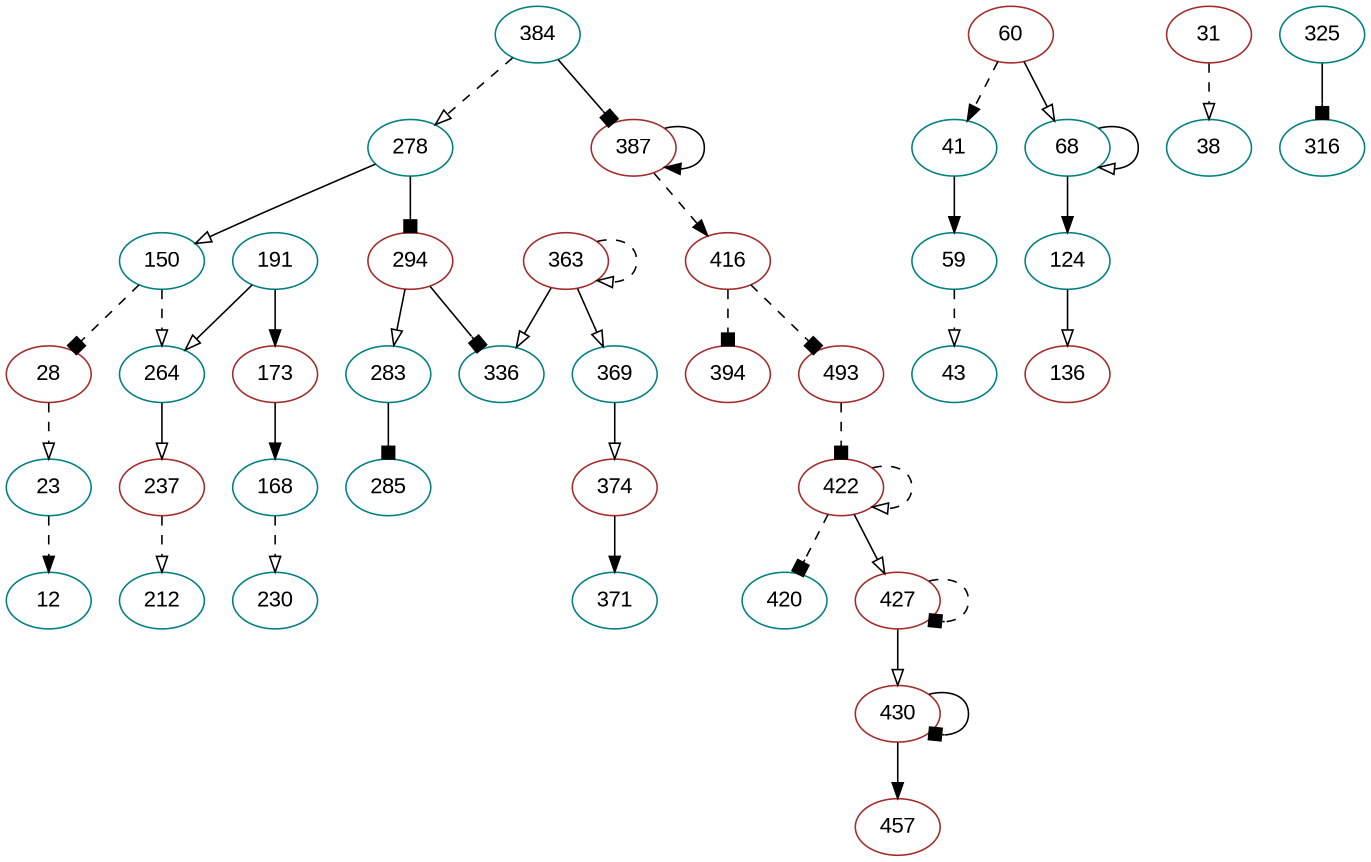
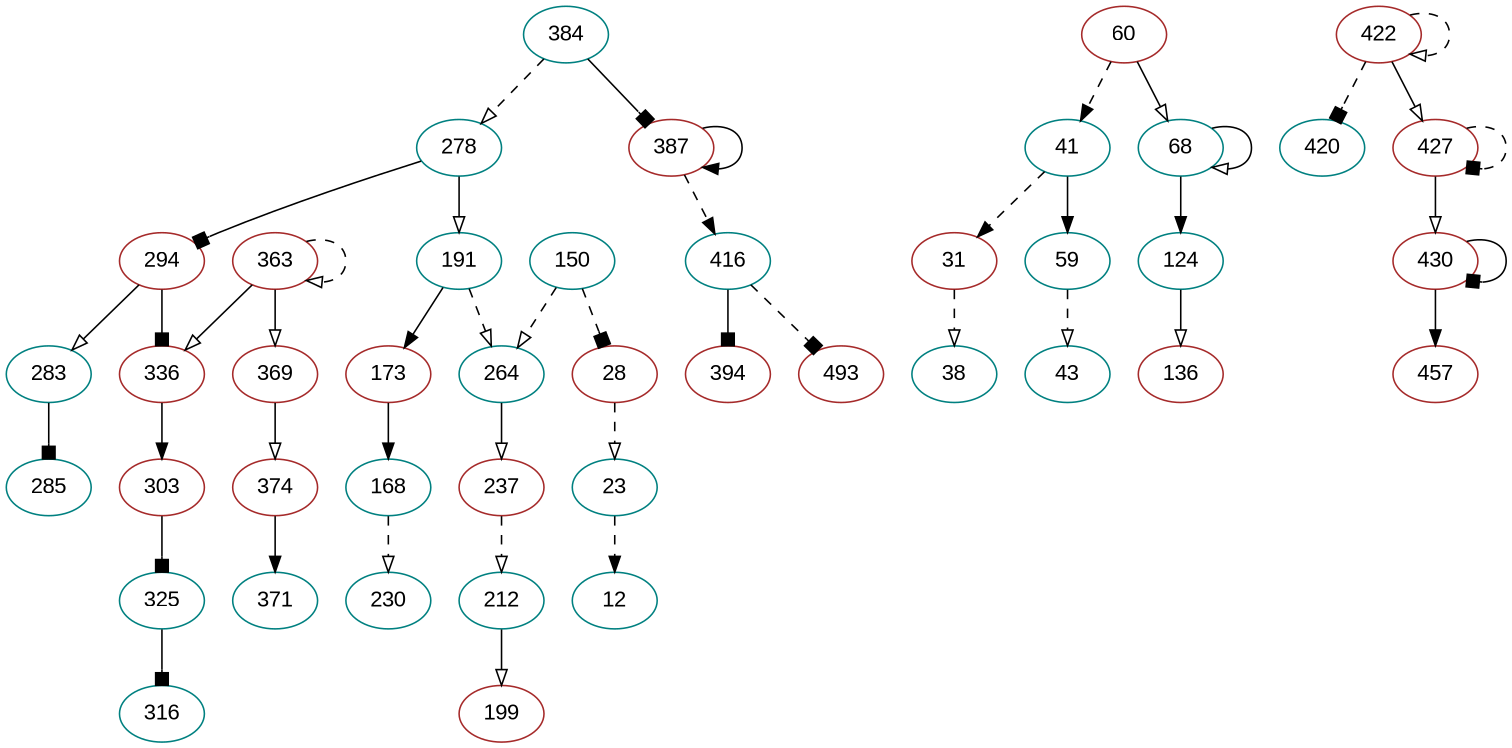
none -> (1017, 199)
(293, 200) -> (459, 197)
(728, 261) -> (728, 261)
(728, 310) -> (728, 310)
(224, 312) -> (477, 310)
(502, 374) -> (162, 374)
(615, 374) -> (275, 374)
(841, 423) -> none
none -> (162, 487)
none -> (502, 714)
